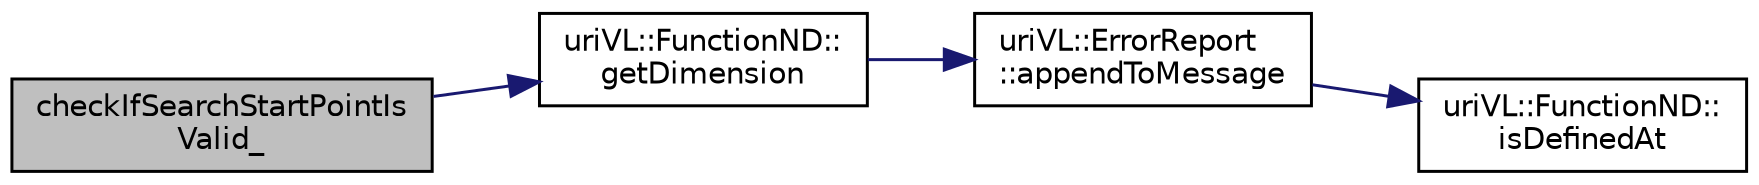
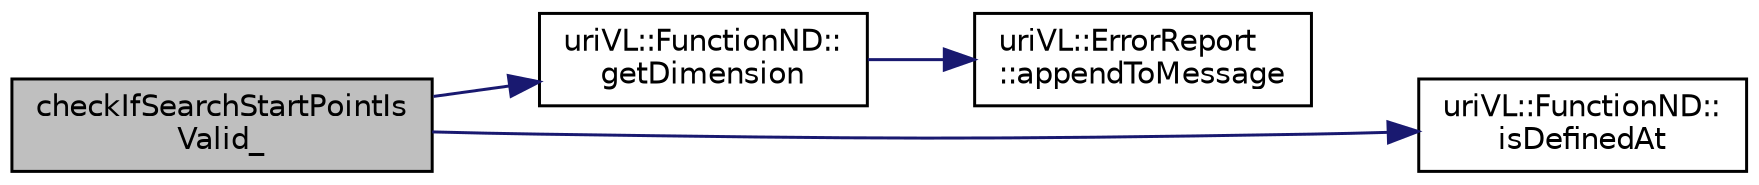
(1351, 91) -> (910, 138)
